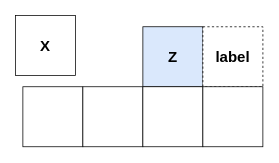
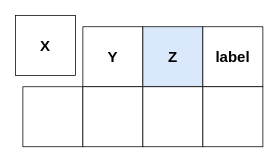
none -> (113, 57)
(233, 57) -> (233, 57)
